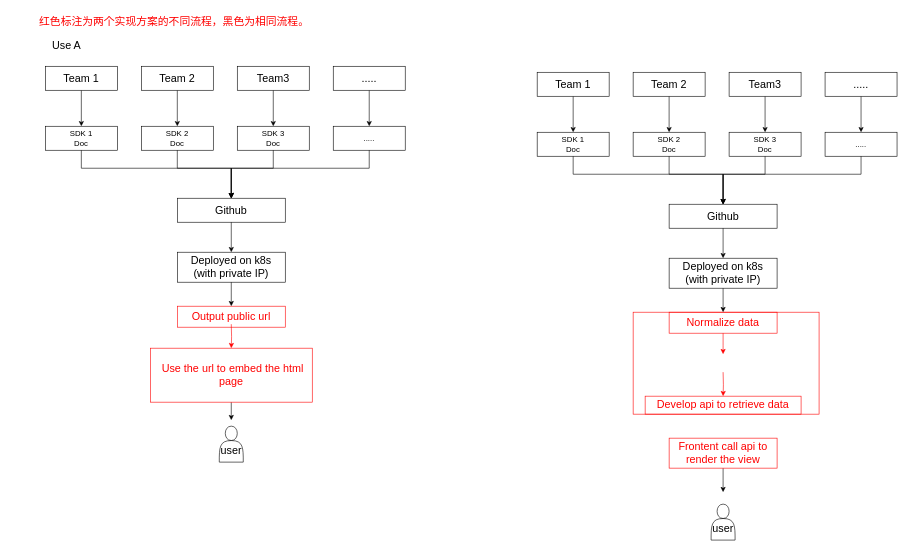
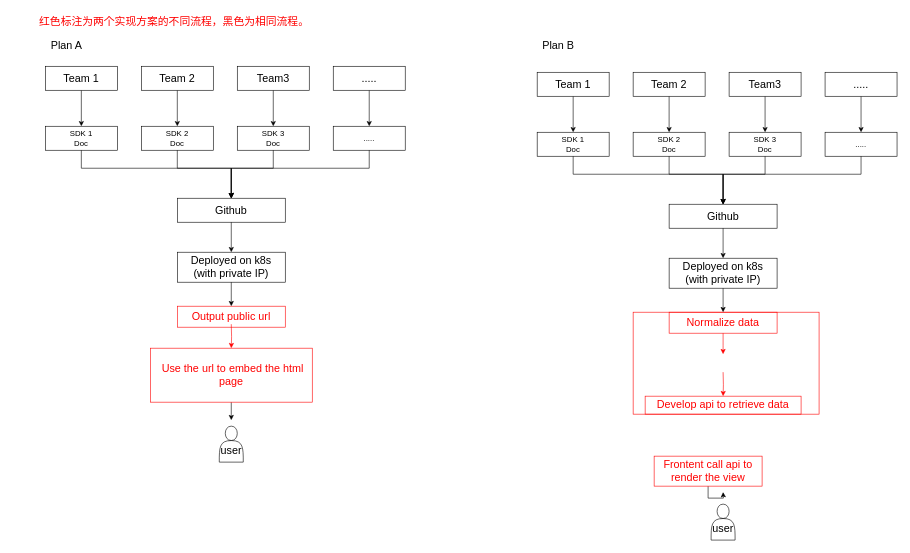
(67, 45) -> (67, 45)
none -> (558, 45)
(723, 453) -> (708, 471)
